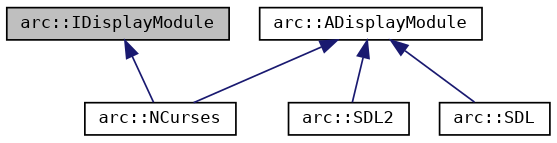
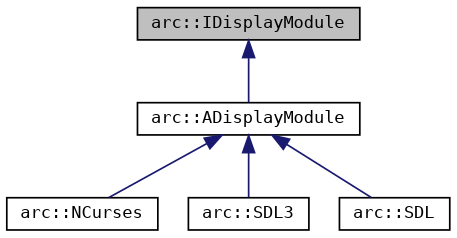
(143, 79) -> (249, 80)
(349, 119) -> (249, 214)
